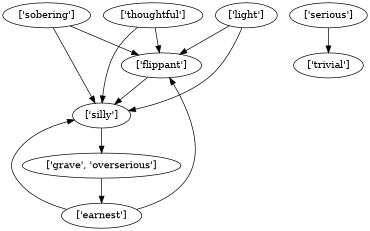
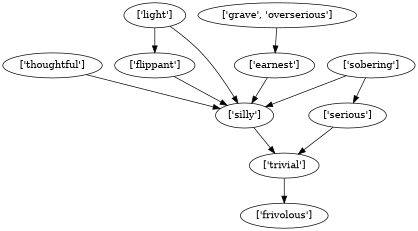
(157, 37) -> none
(101, 39) -> (361, 87)
(102, 137) -> (262, 138)
(194, 160) -> none
none -> (284, 216)
